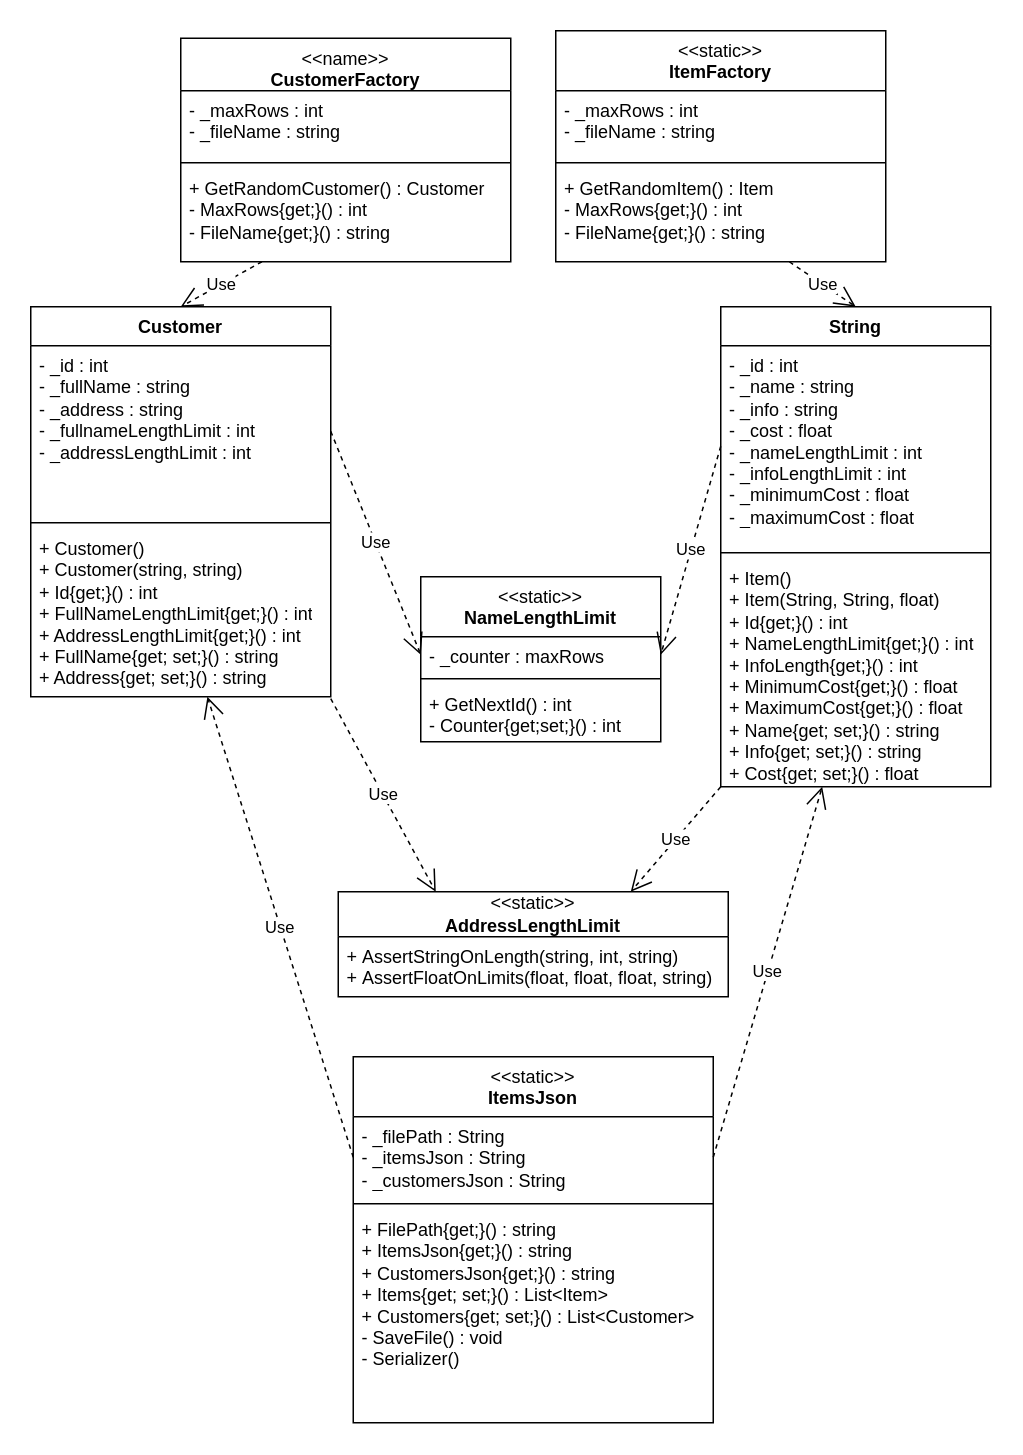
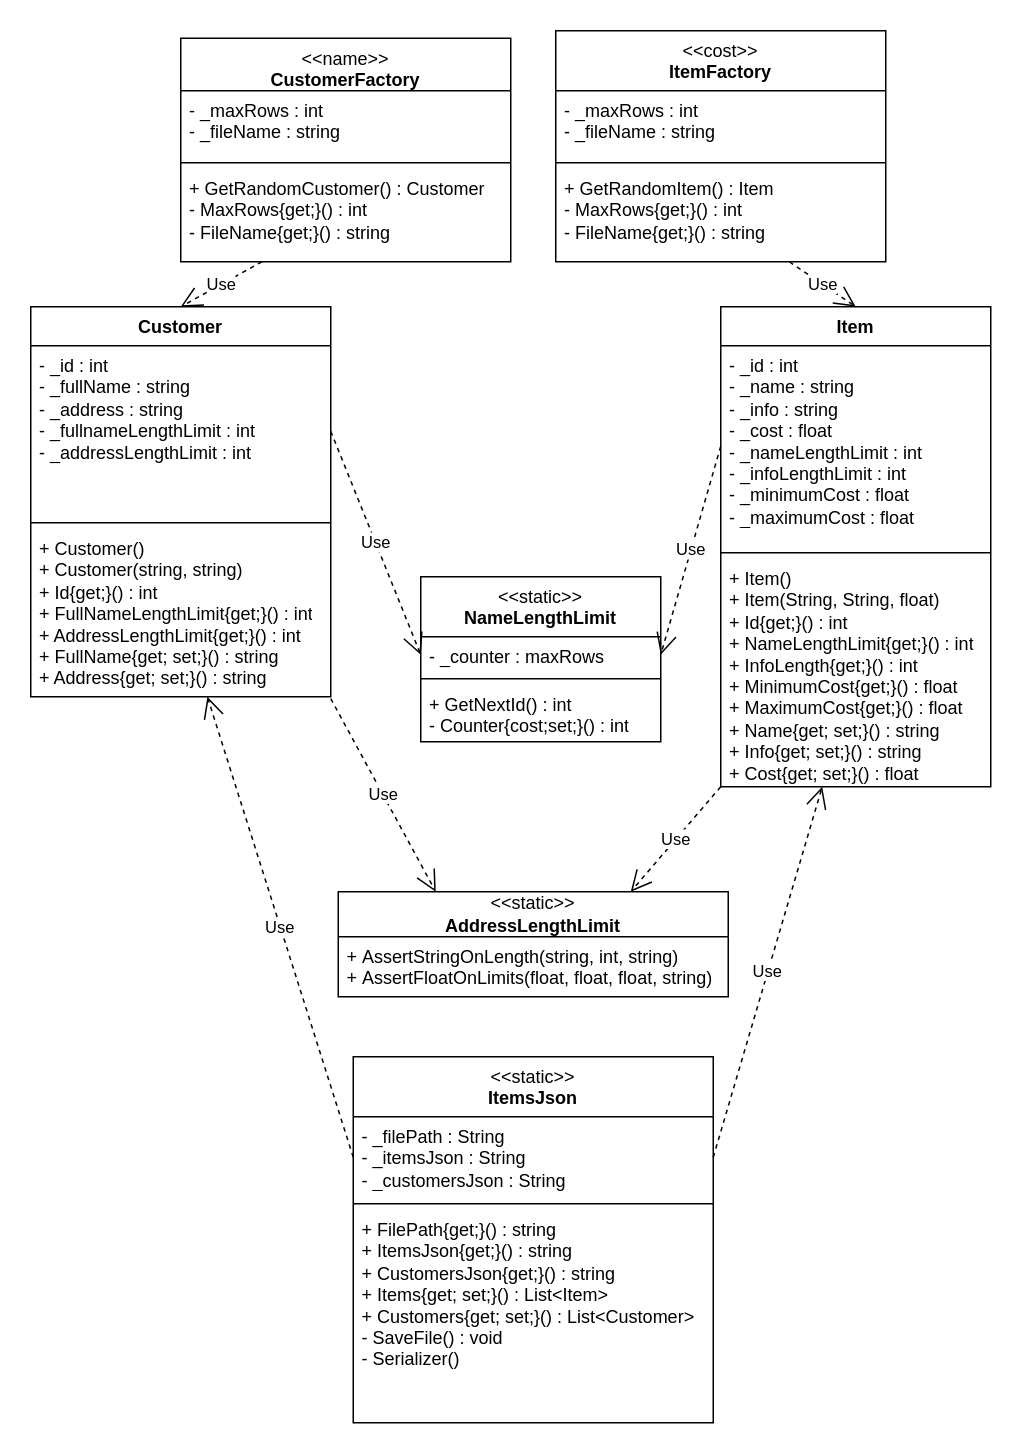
(721, 63) -> (721, 63)
(856, 328) -> (856, 328)
(542, 728) -> (542, 728)
